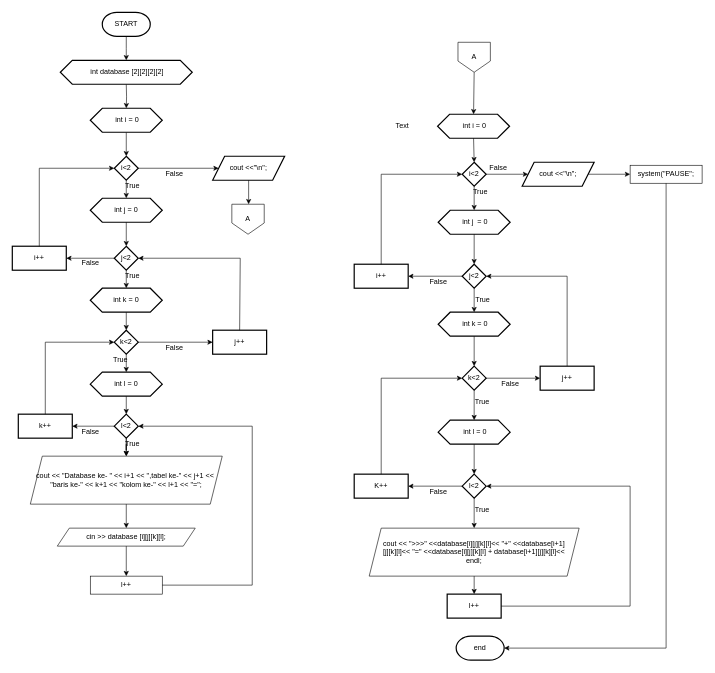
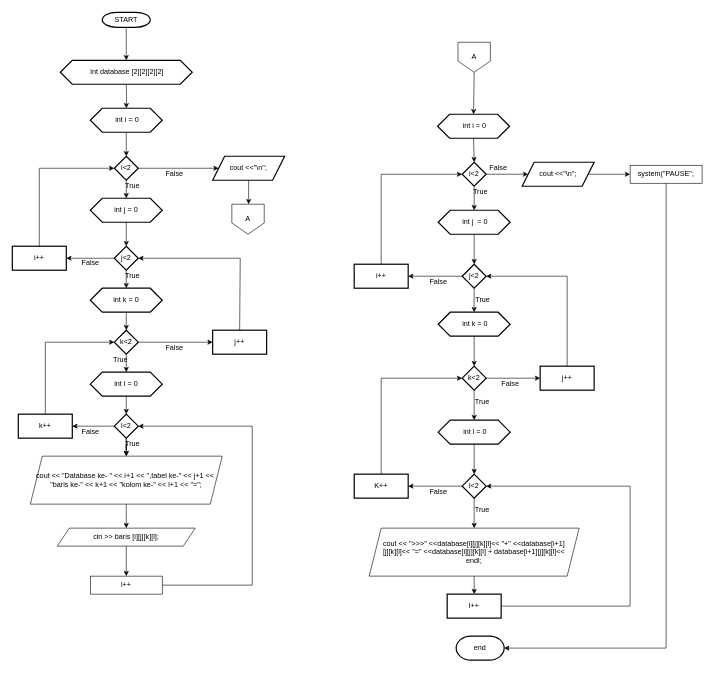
(126, 24) -> (126, 20)
(402, 126) -> none
(126, 537) -> (126, 537)
